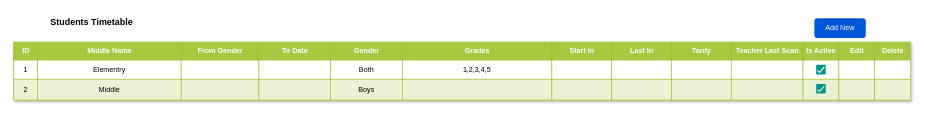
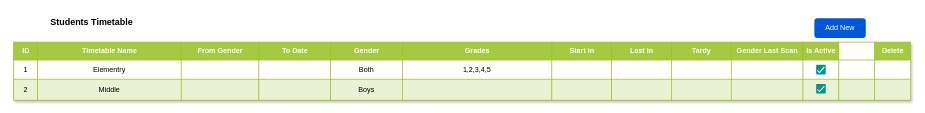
(109, 51) -> (109, 51)
(769, 51) -> (769, 51)
(858, 51) -> (858, 51)
